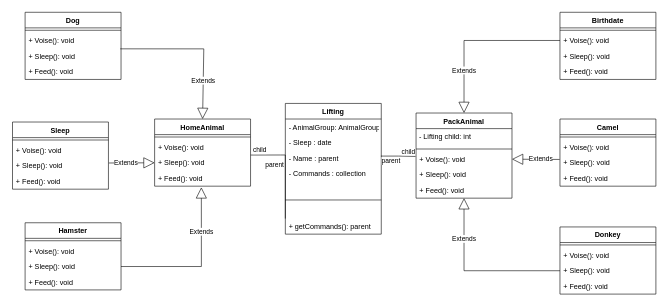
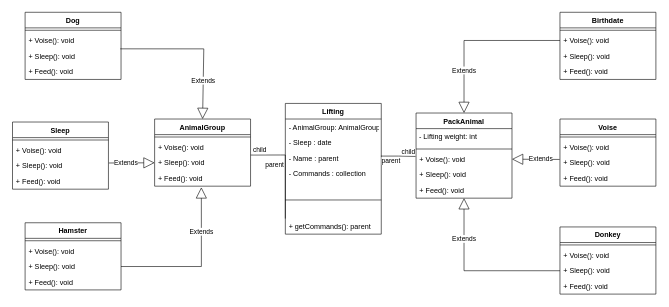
(202, 127) -> (202, 127)
(608, 127) -> (608, 127)
(449, 137) -> (452, 137)
